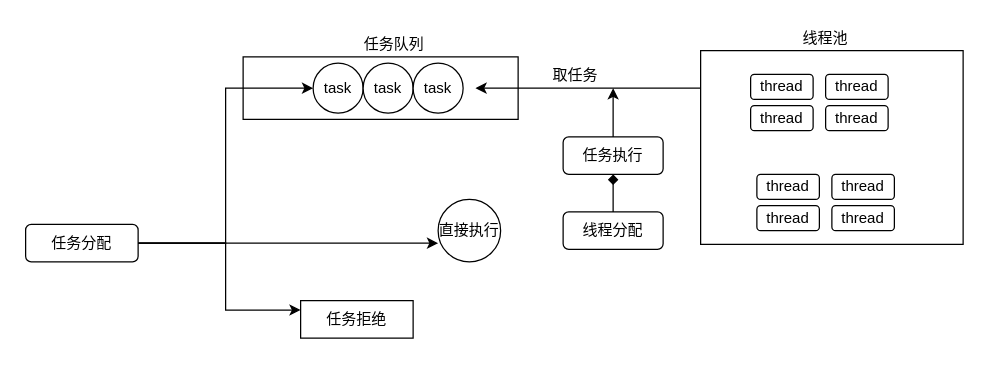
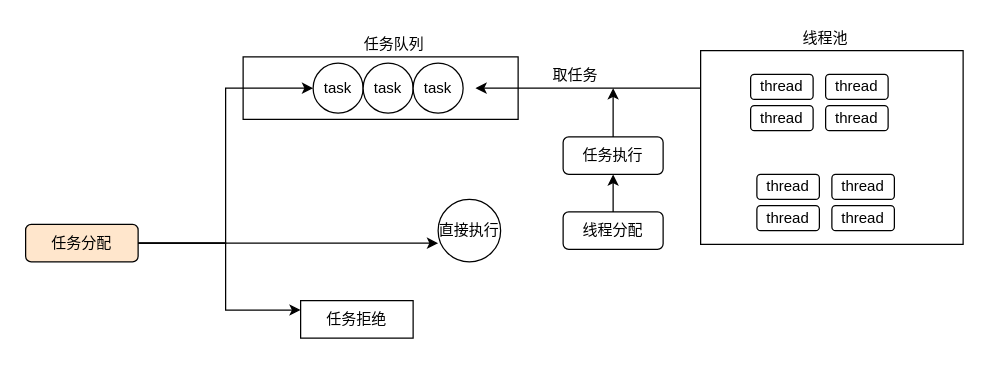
(613, 185) -> (613, 184)
(82, 243) -> (82, 243)
